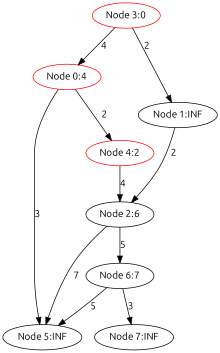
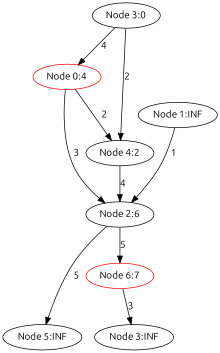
(126, 16) -> (126, 16)
(150, 62) -> (123, 81)
(120, 153) -> (120, 153)
(174, 153) -> (174, 153)
(35, 201) -> (68, 149)
(77, 276) -> (77, 276)
(120, 276) -> (120, 276)
(86, 305) -> none
(134, 337) -> (134, 337)
